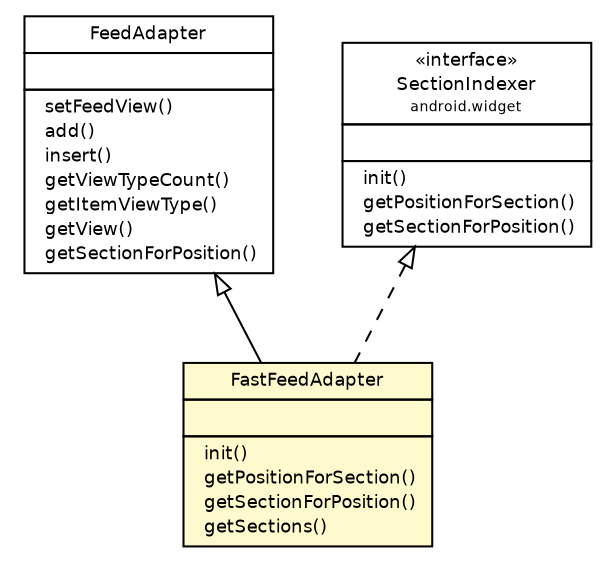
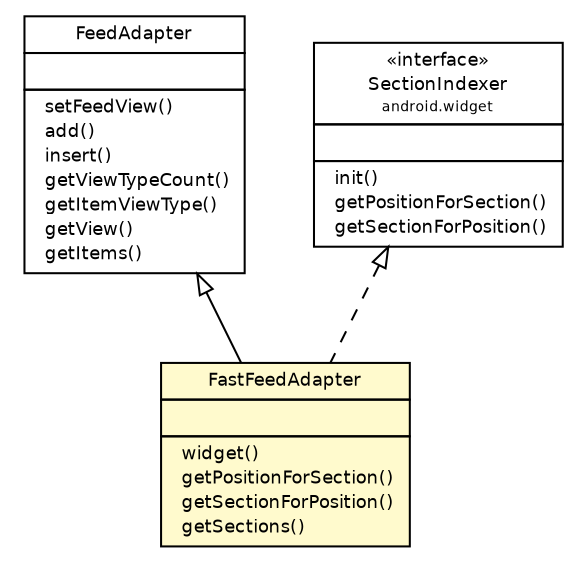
(149, 254) -> (92, 254)
(223, 454) -> (218, 454)
